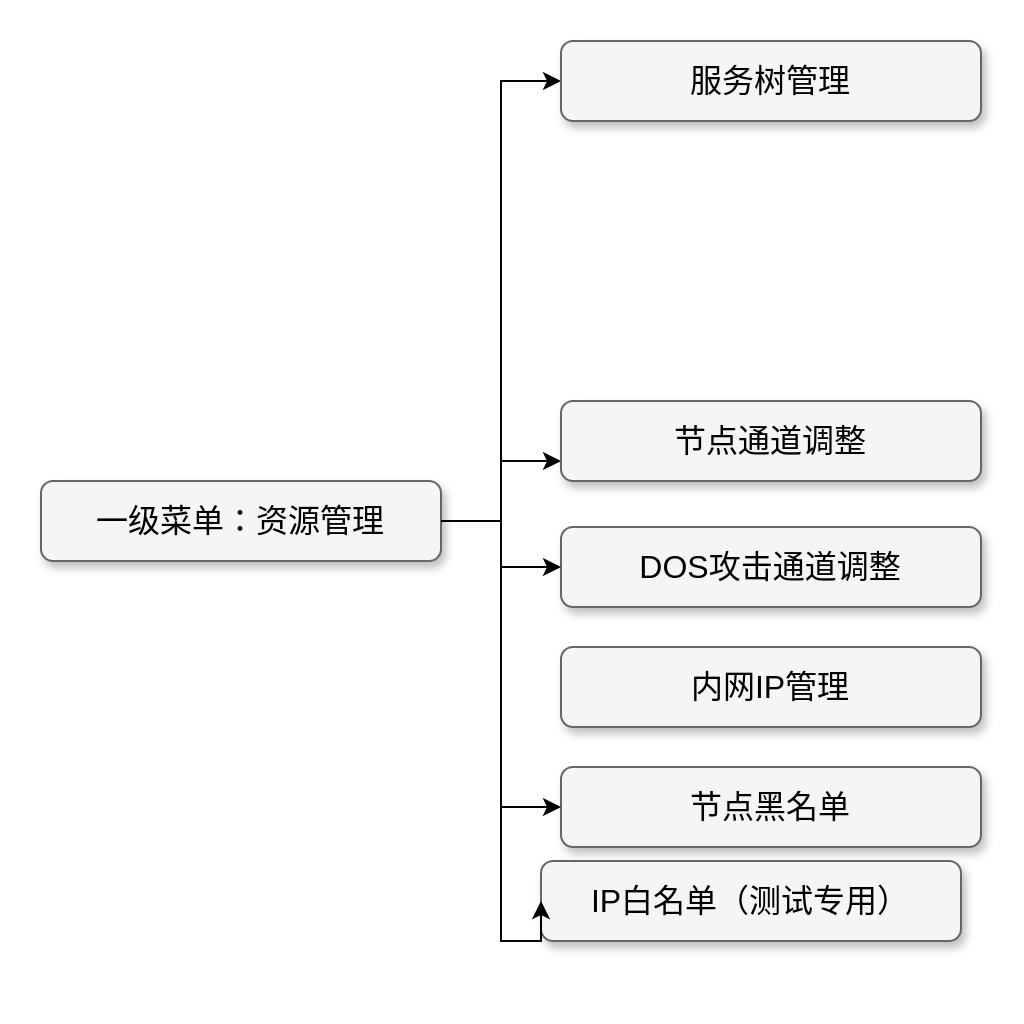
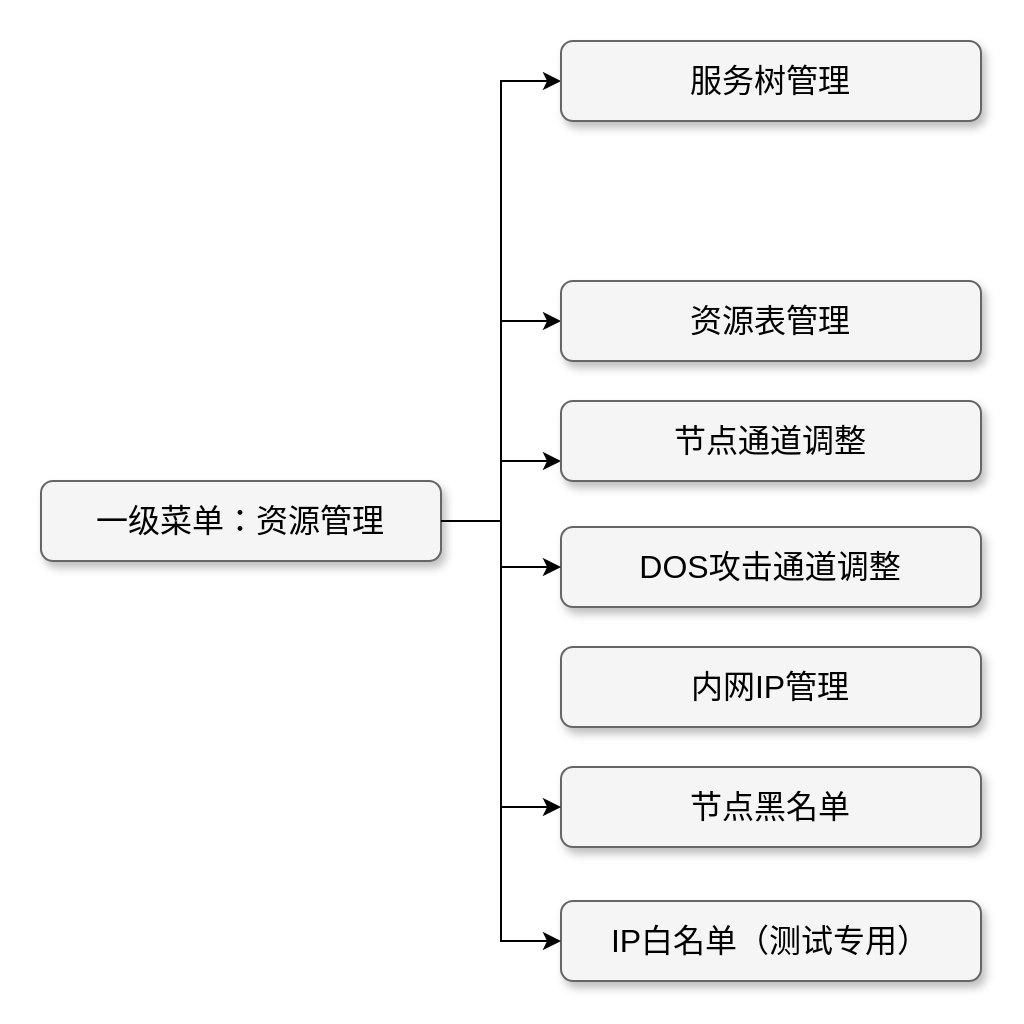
none -> (526, 321)
none -> (771, 321)
(751, 901) -> (771, 941)
